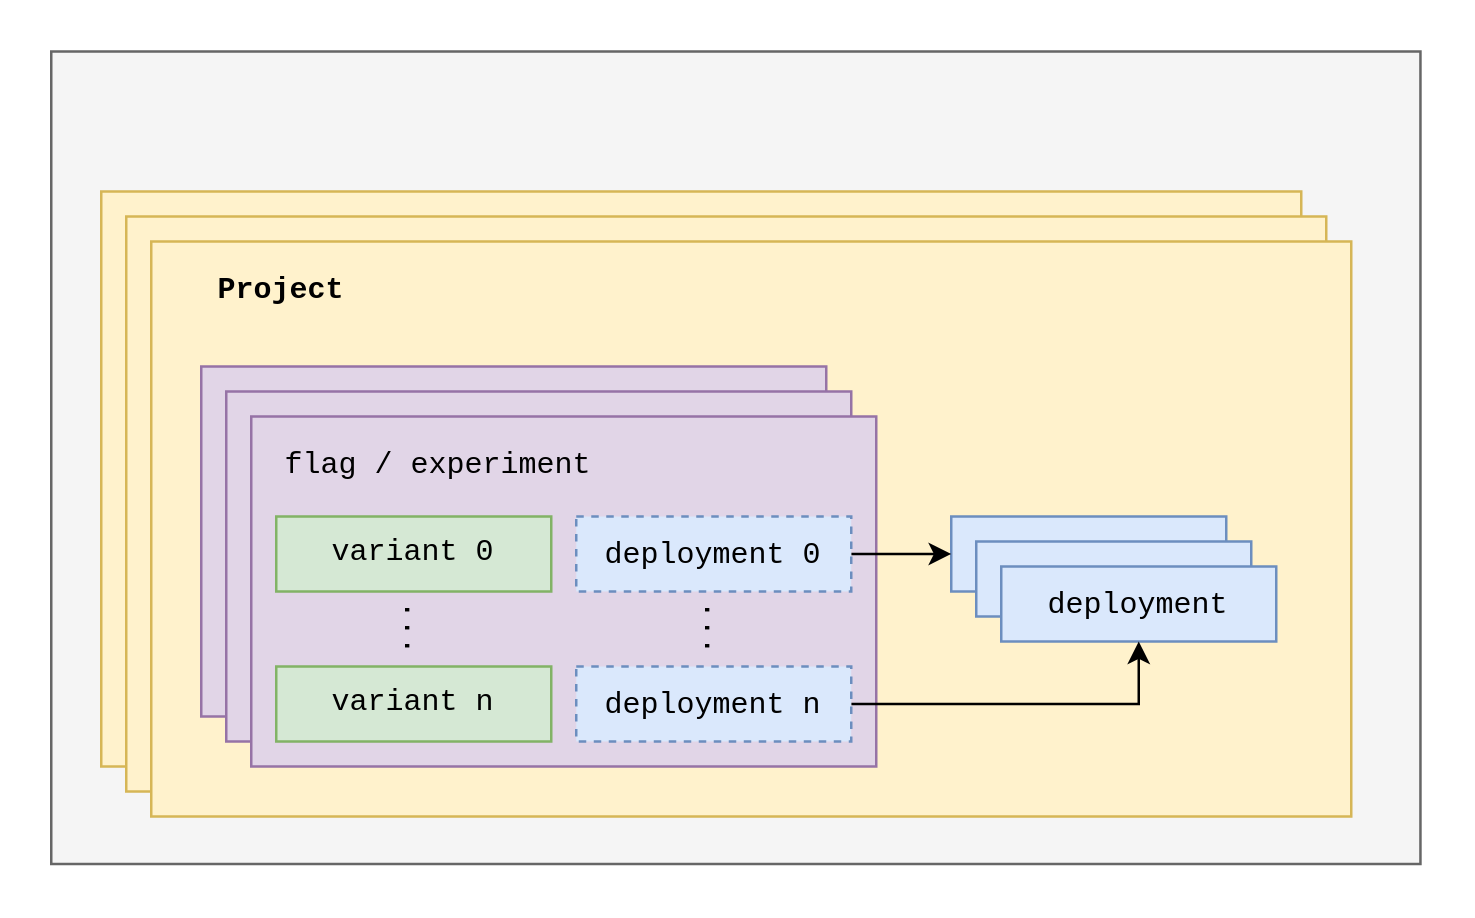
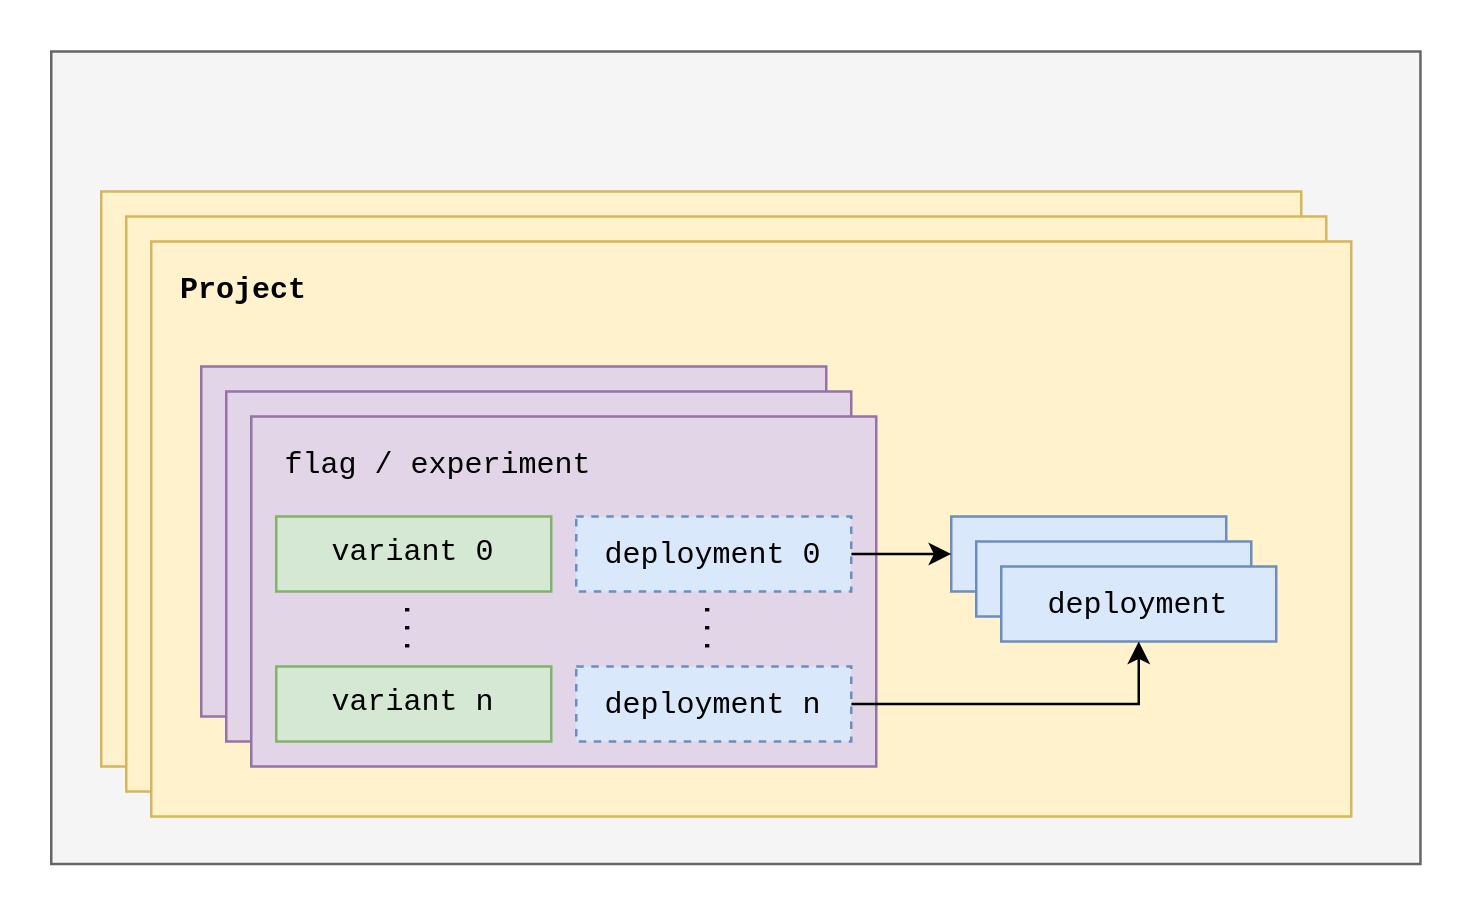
(339, 291) -> (301, 291)
